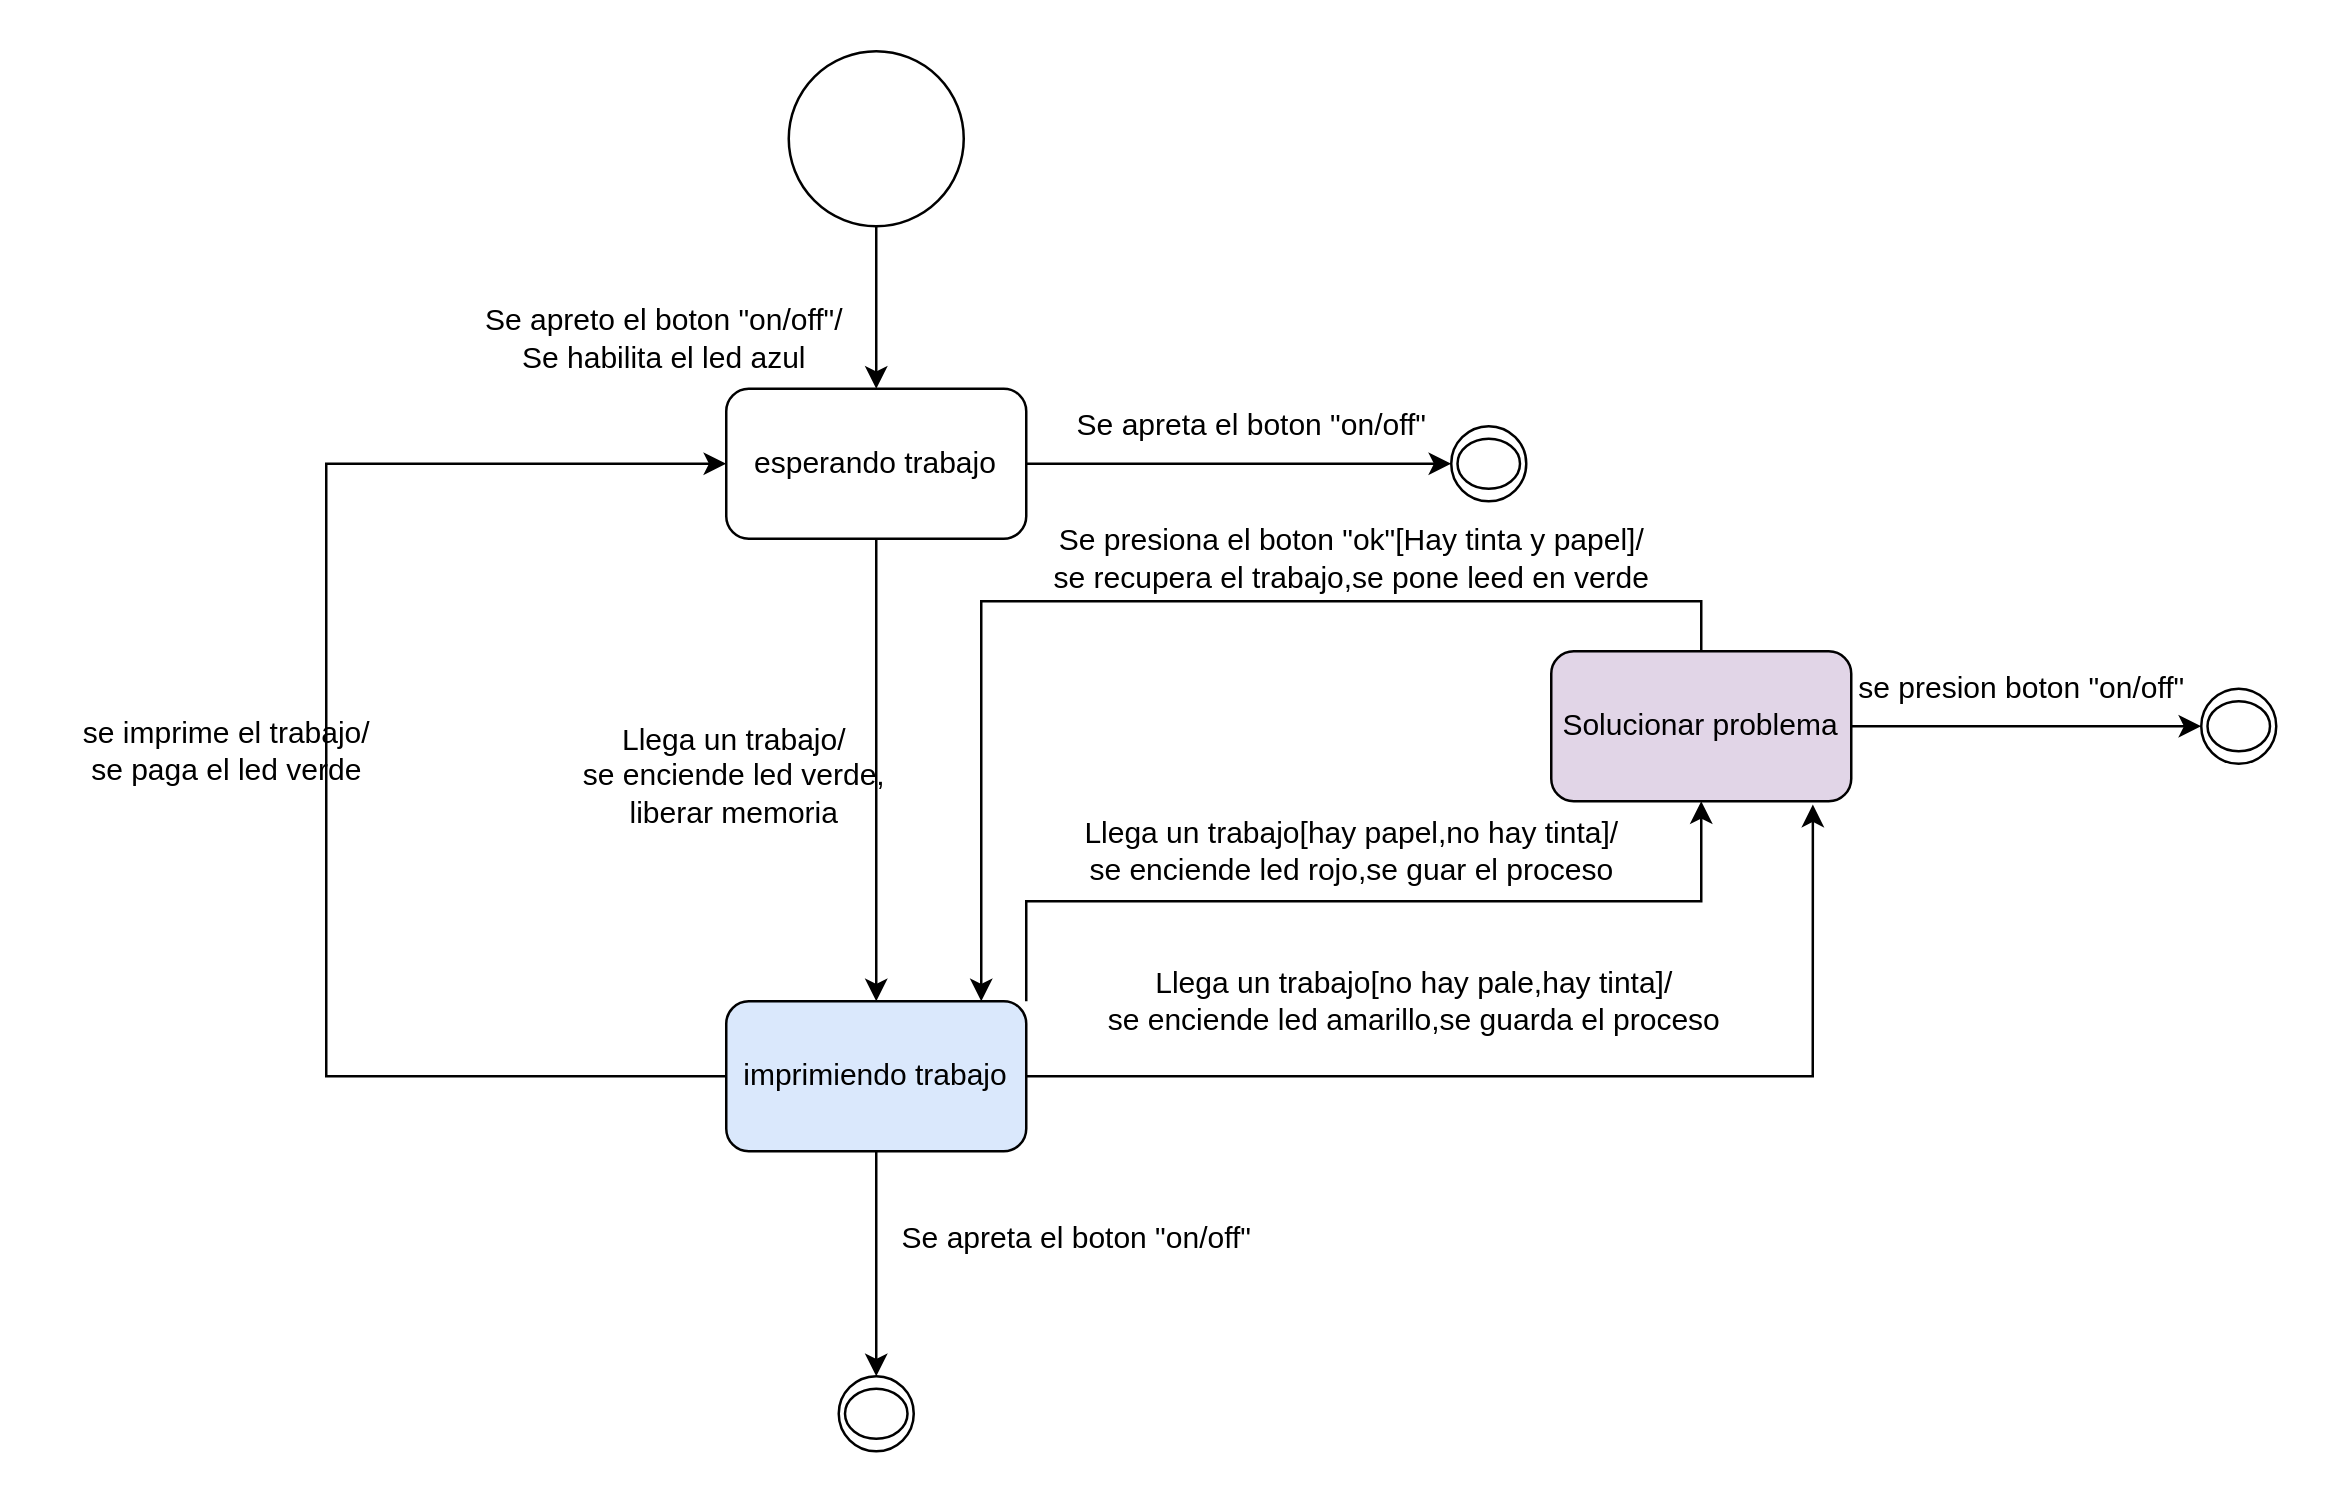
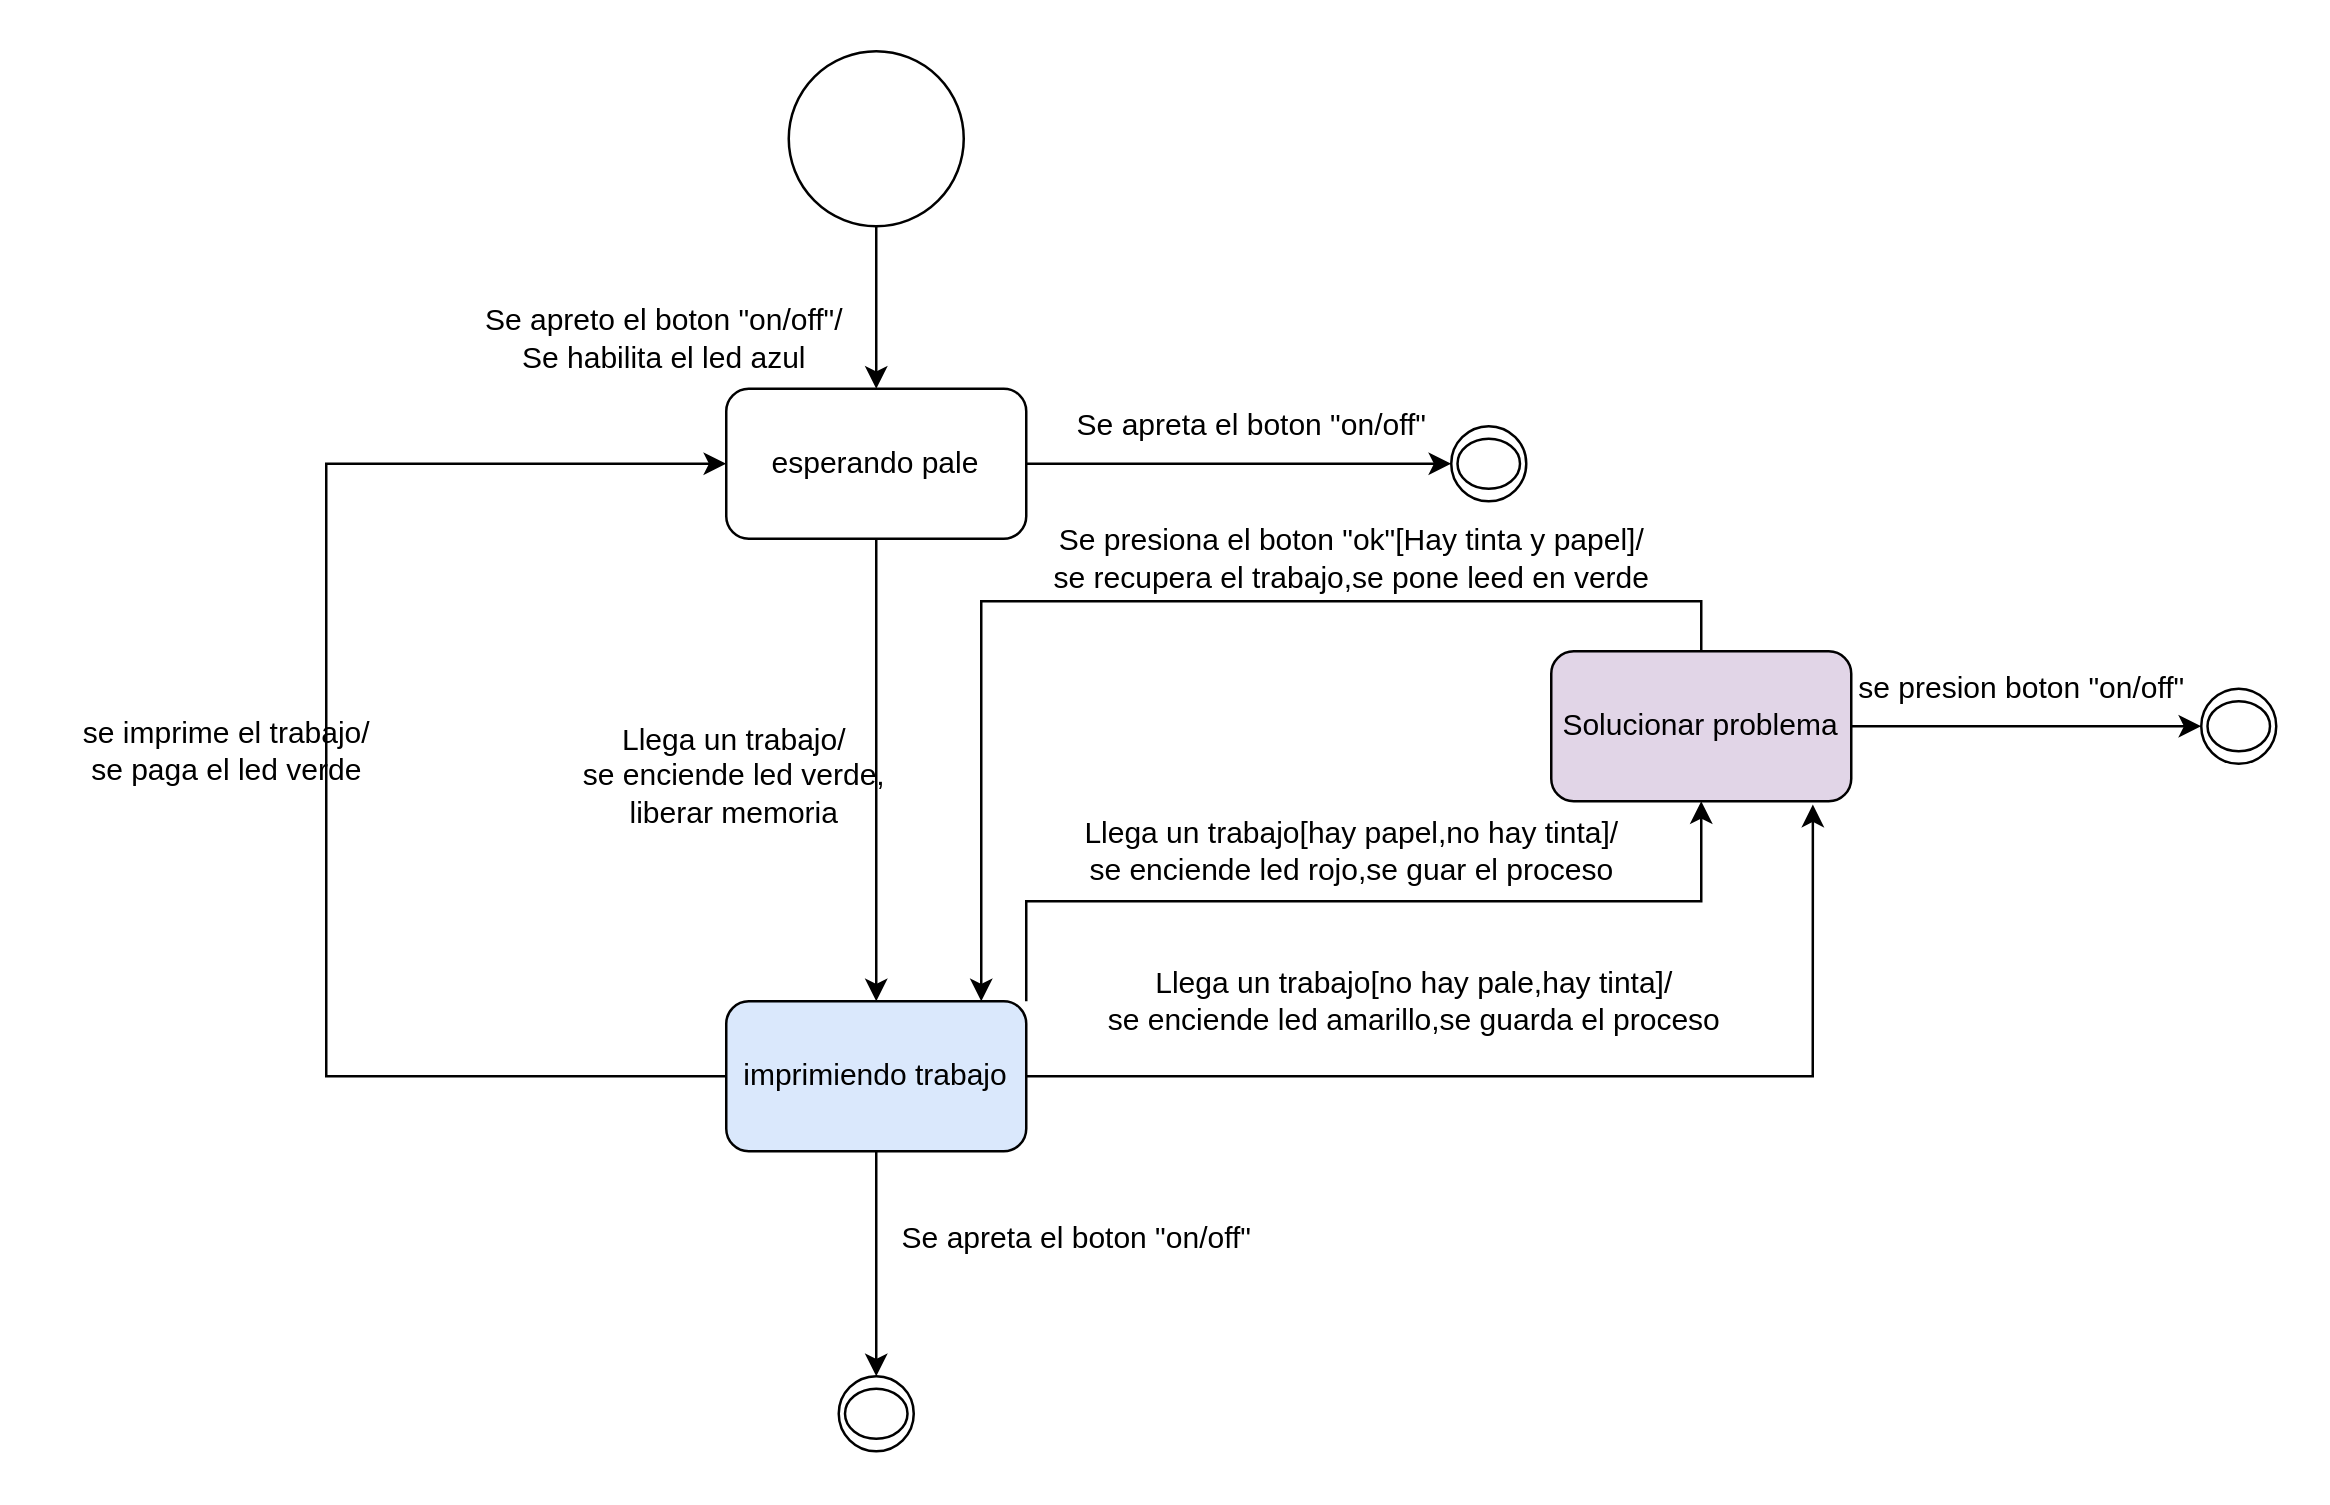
(876, 464) -> (876, 464)
